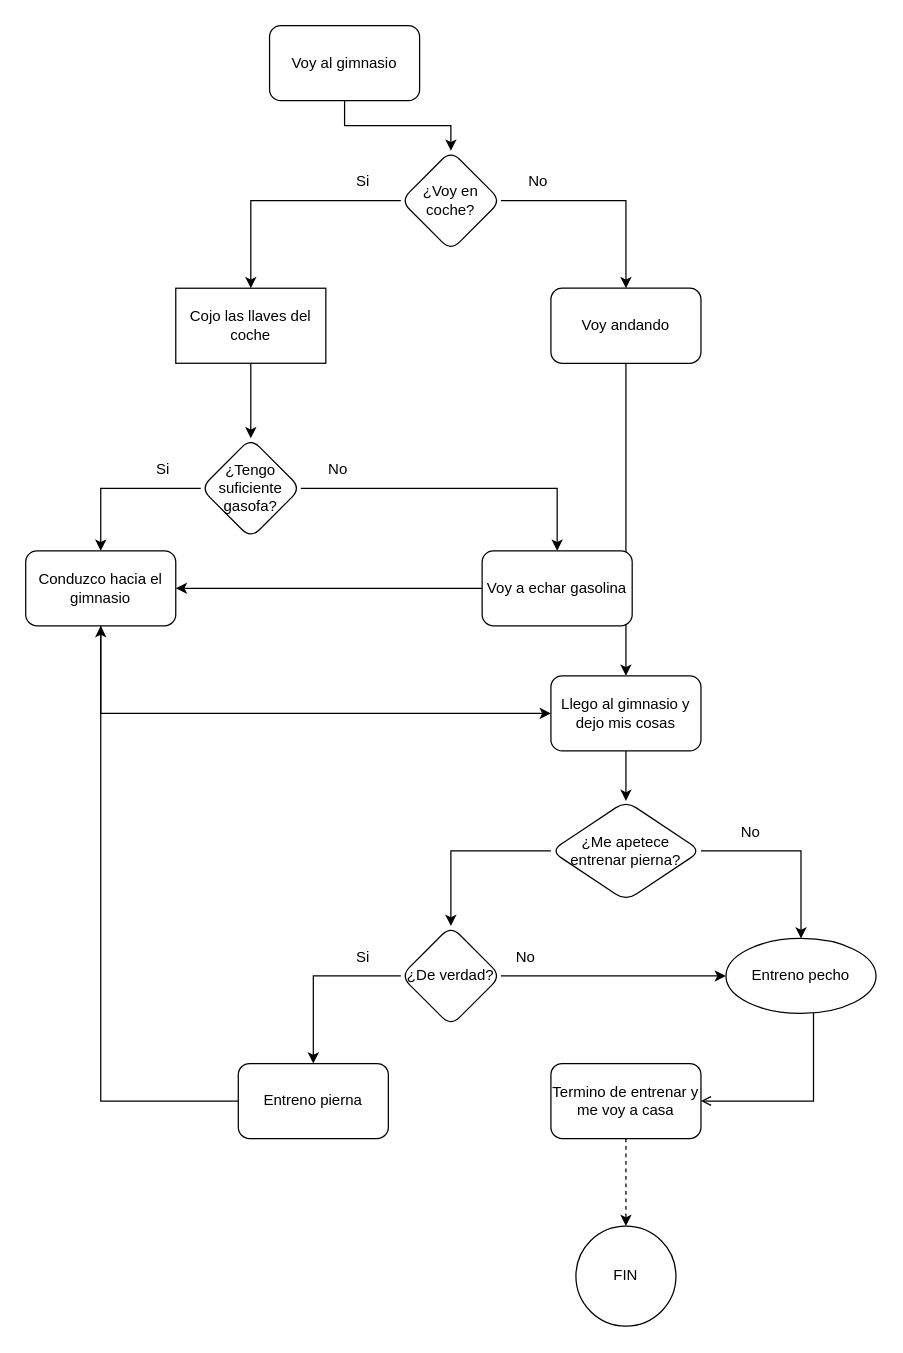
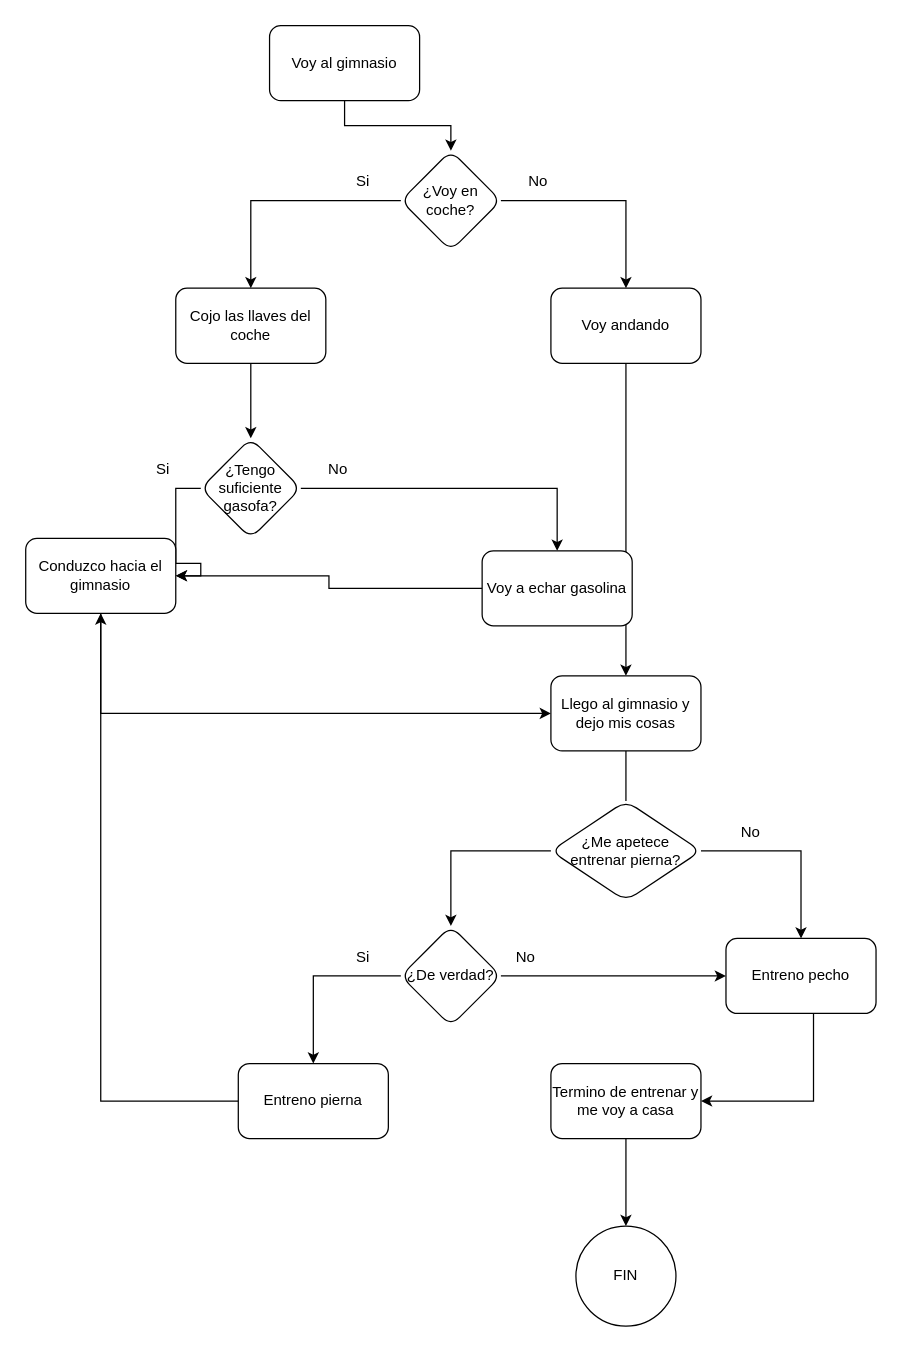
(251, 326) -> (251, 326)
(101, 588) -> (101, 576)
(626, 791) -> (626, 794)
(801, 976) -> (801, 976)
(709, 1101) -> (711, 1101)
(626, 1176) -> (626, 1176)
